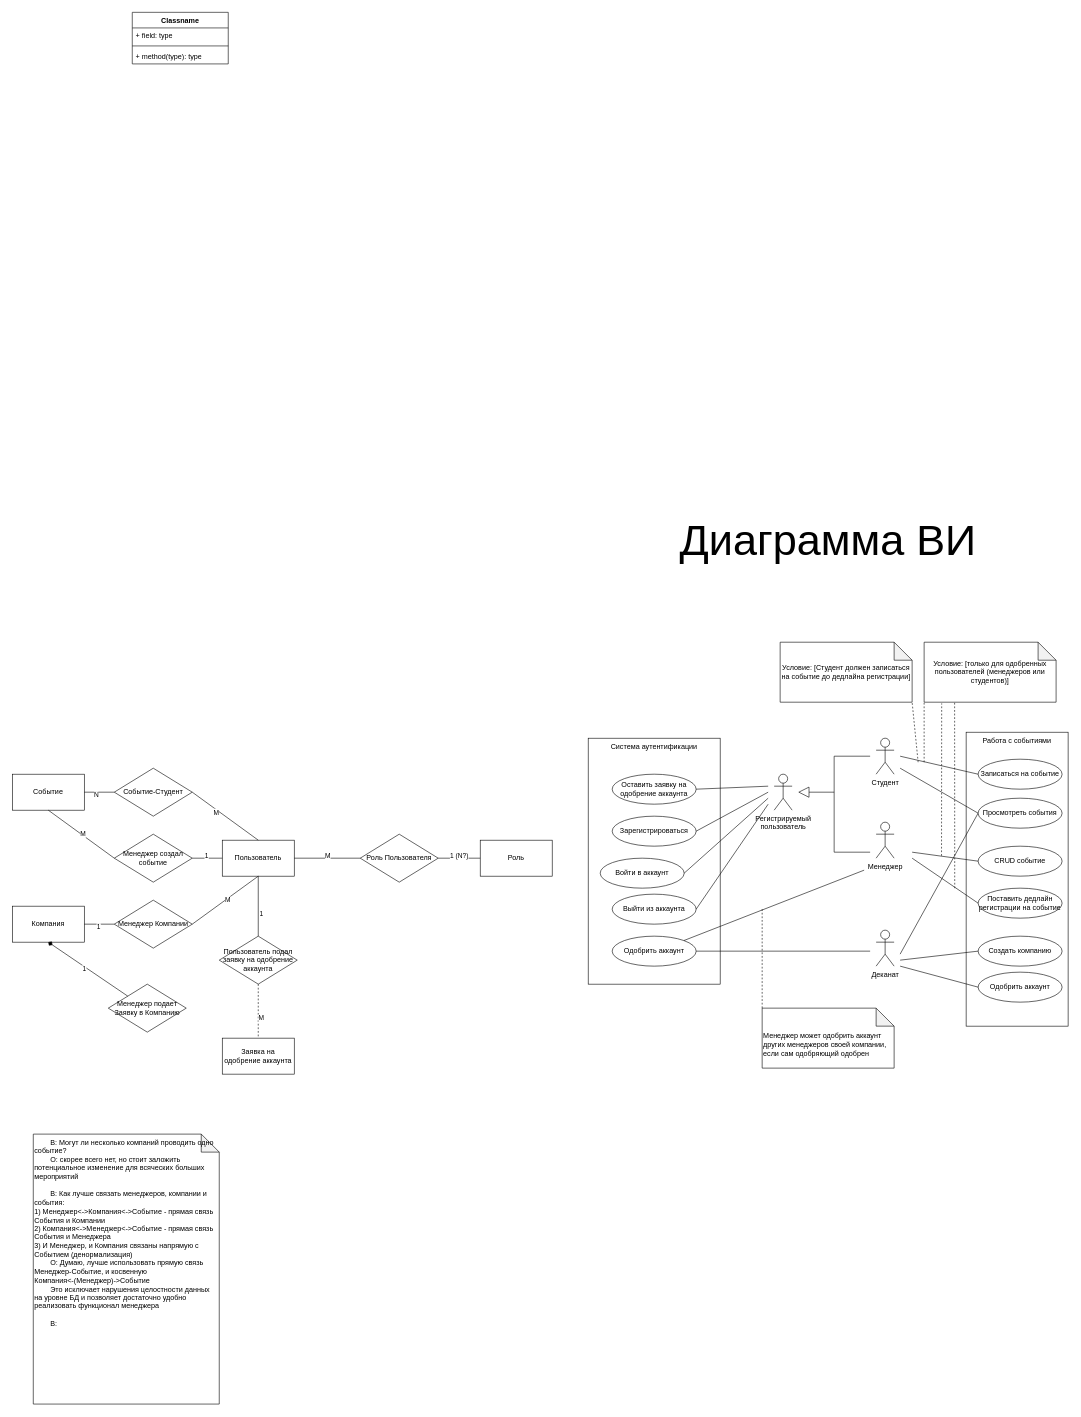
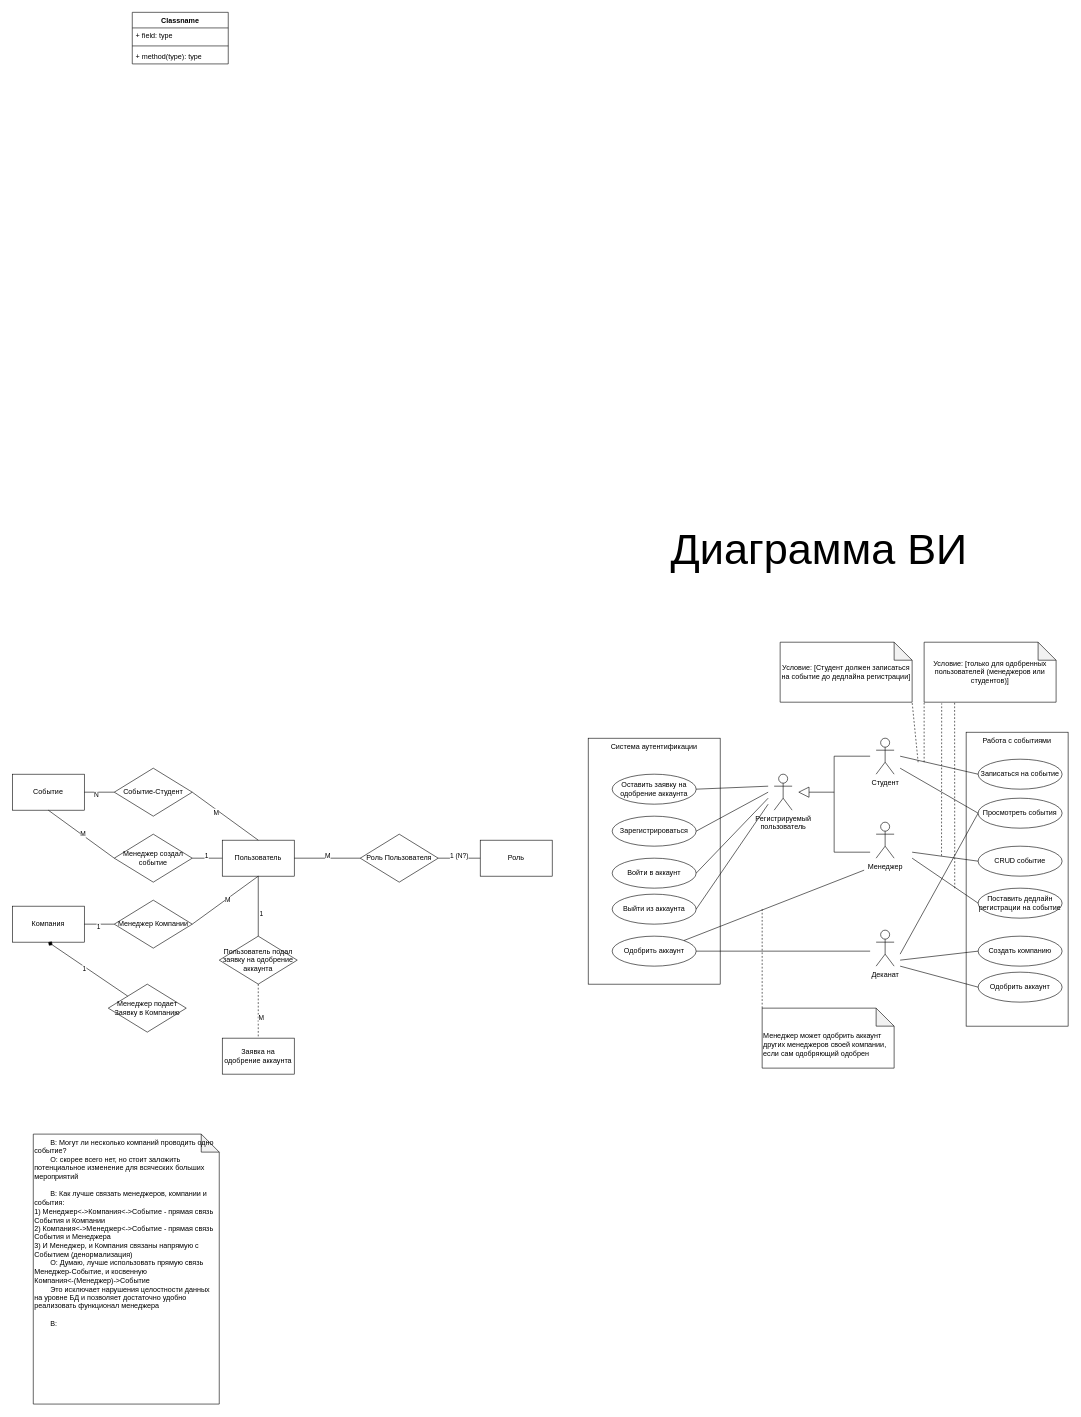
(828, 540) -> (819, 549)
(642, 873) -> (654, 873)
